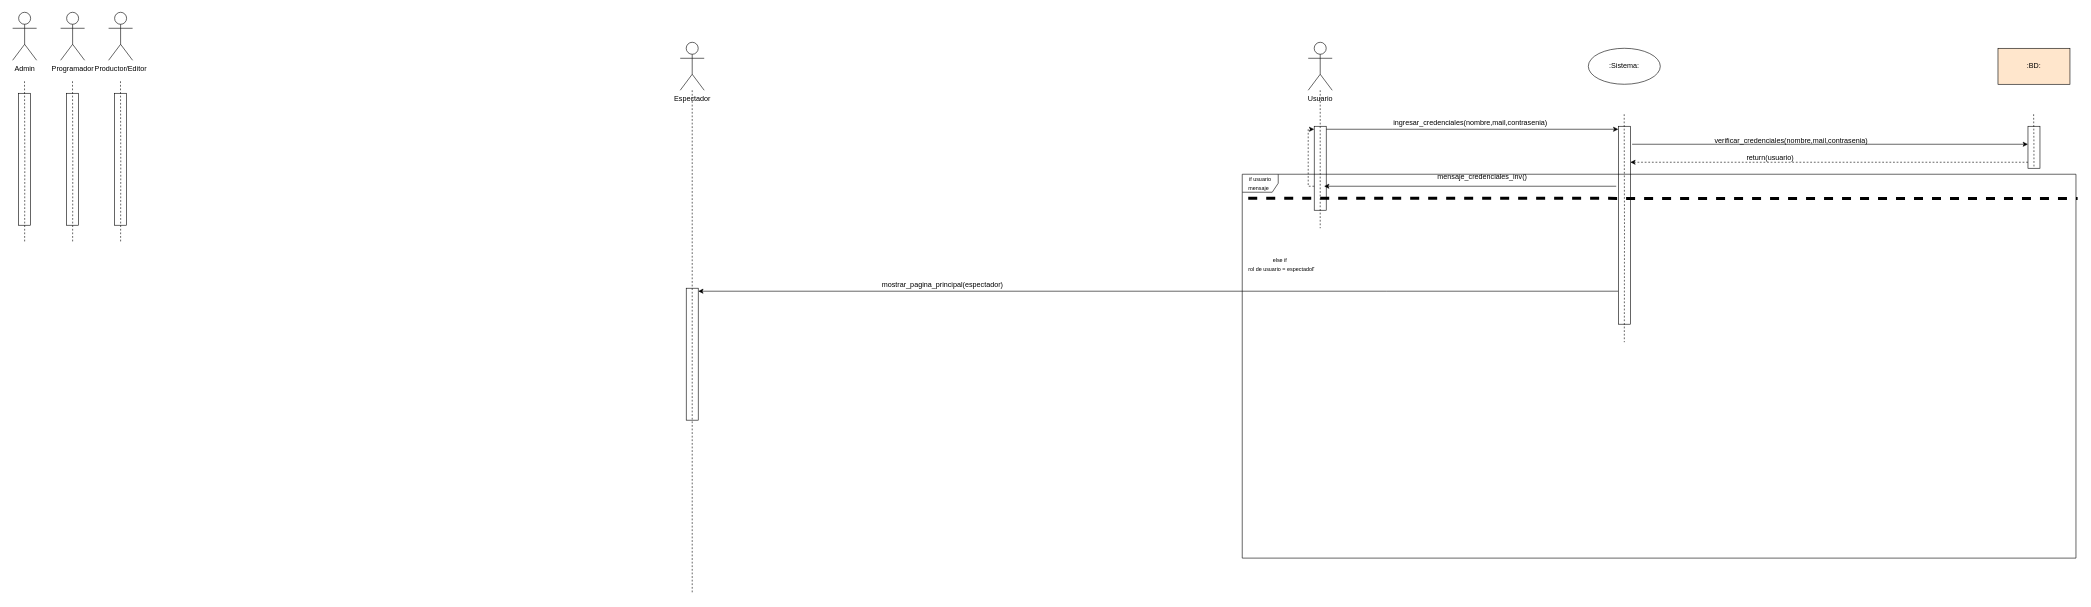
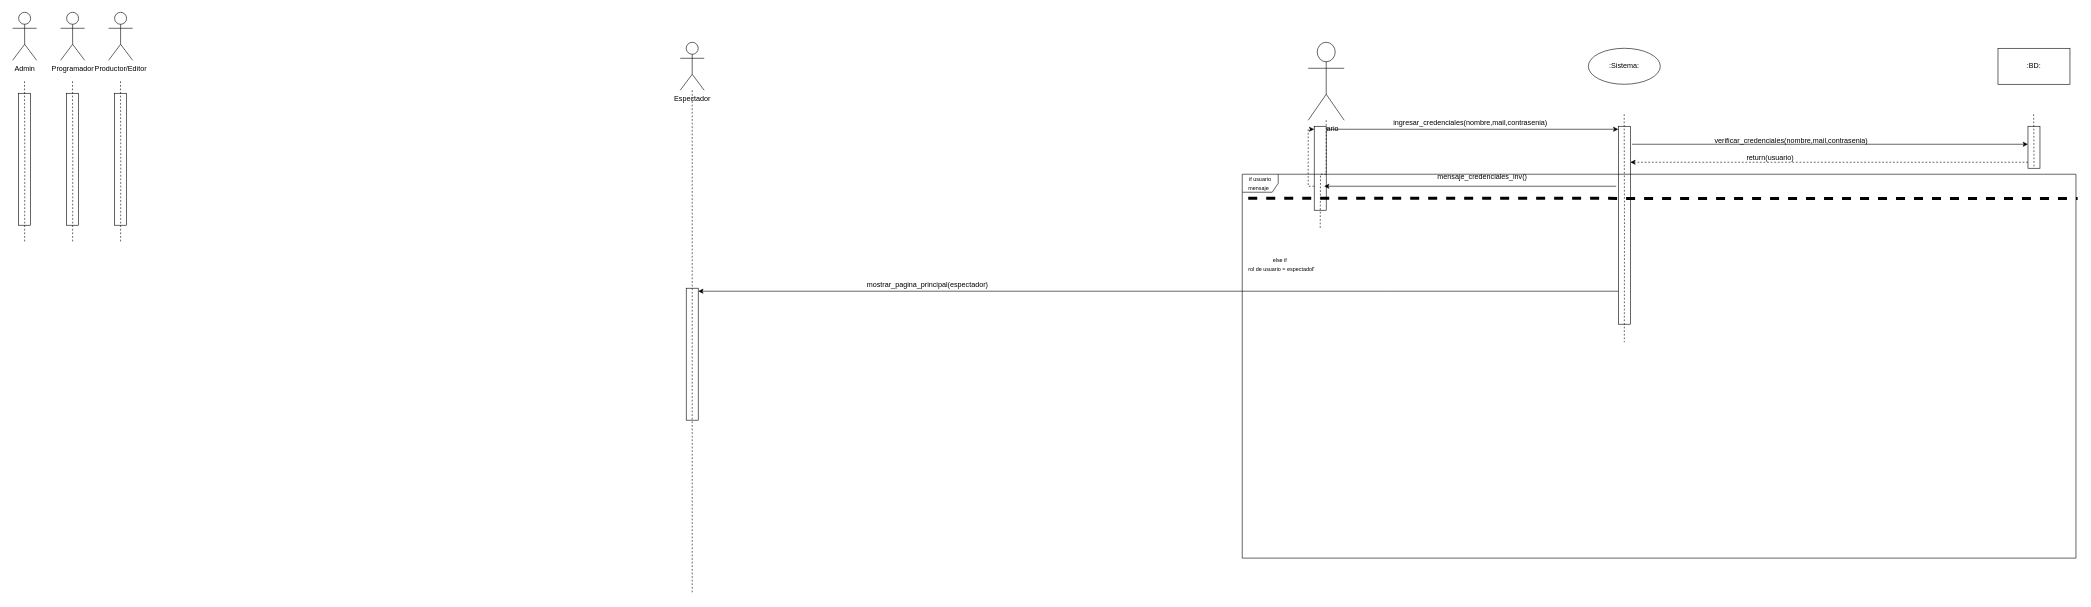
(1320, 66) -> (1326, 81)
(2034, 66) -> (2034, 66)
(942, 285) -> (927, 285)
